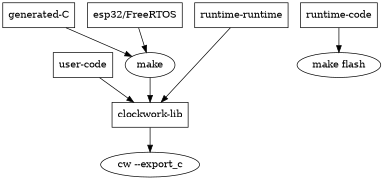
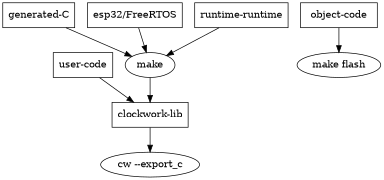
(339, 15) -> (339, 15)
(198, 62) -> (196, 40)
